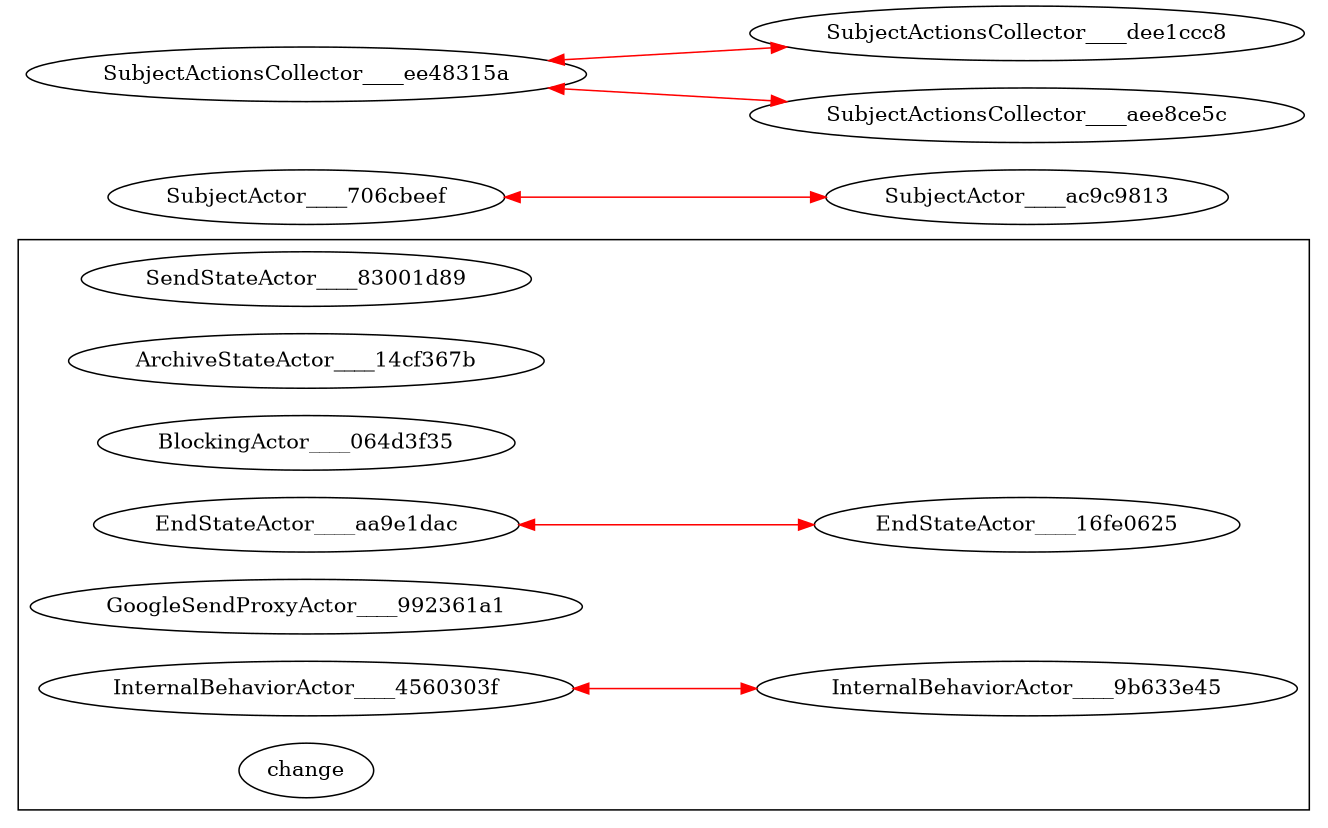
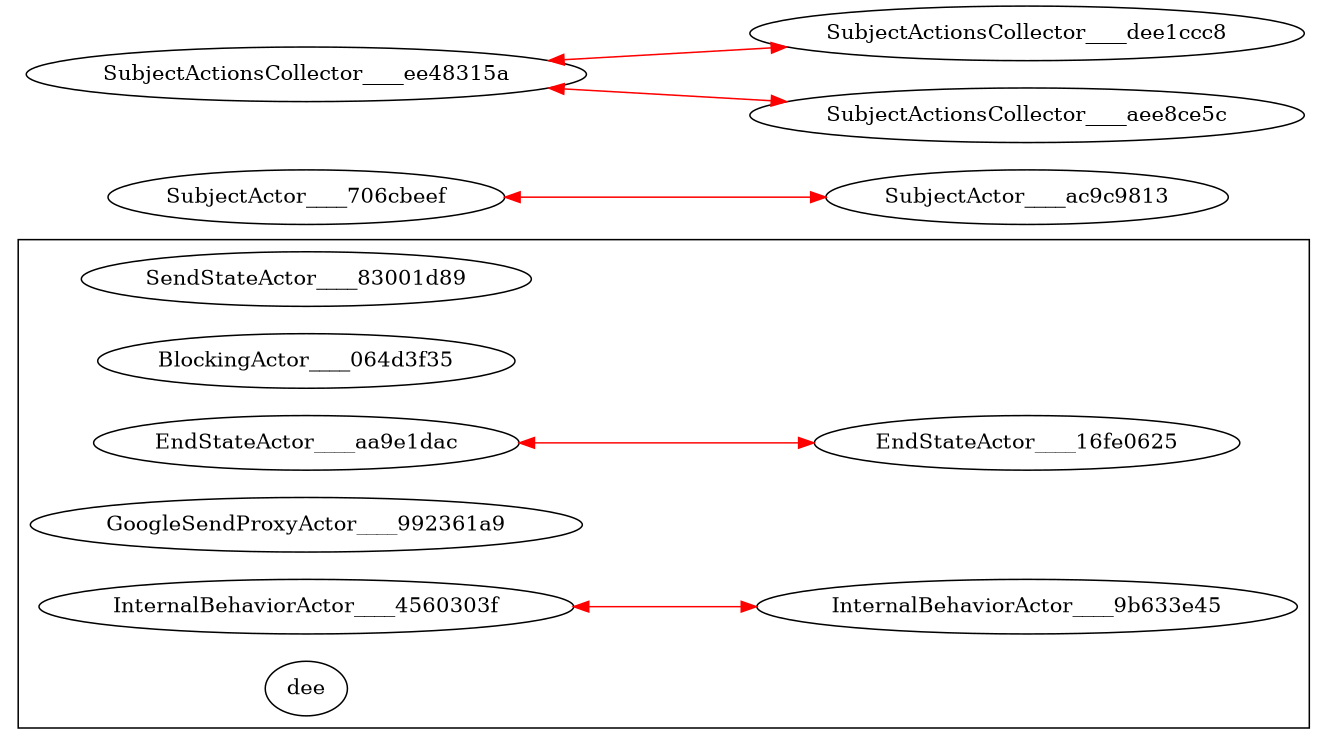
(306, 361) -> none
(306, 607) -> (306, 525)
(306, 770) -> (306, 689)
